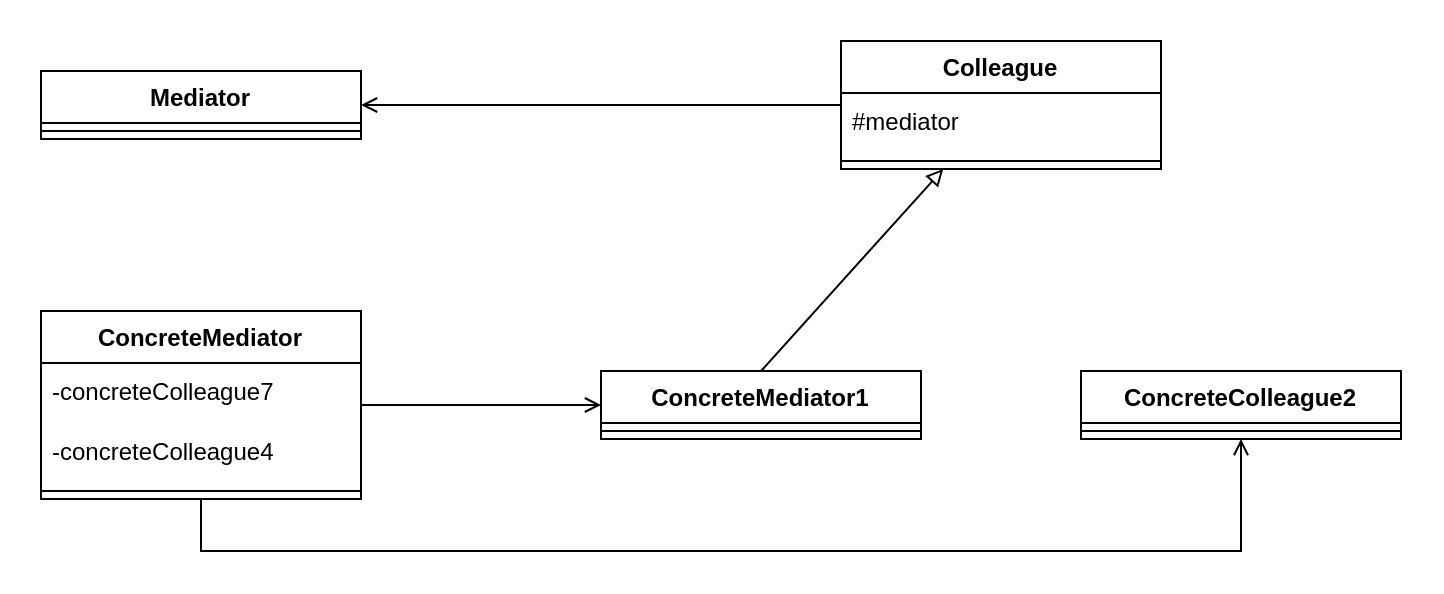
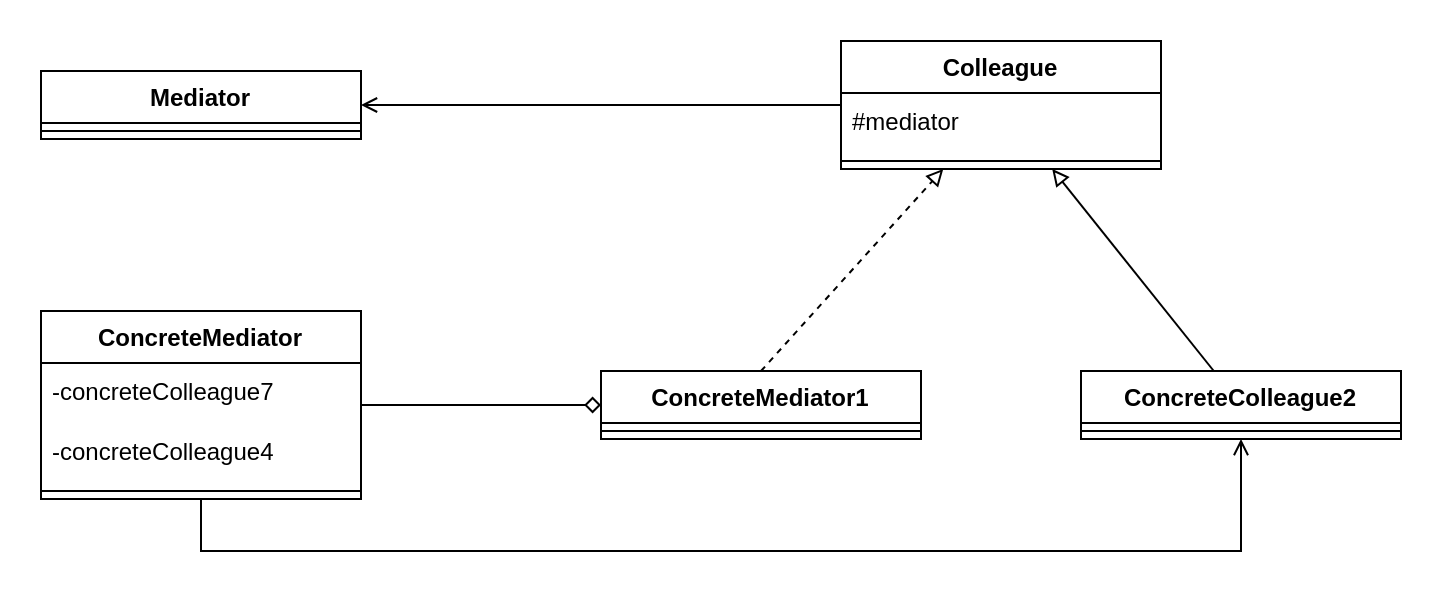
(847, 276) -> (847, 276)
none -> (1138, 276)
(591, 405) -> (585, 405)
